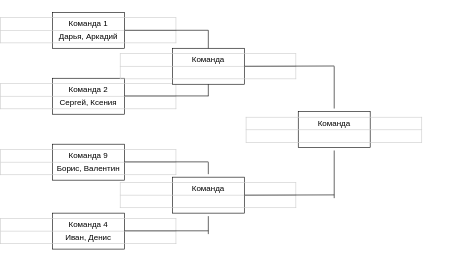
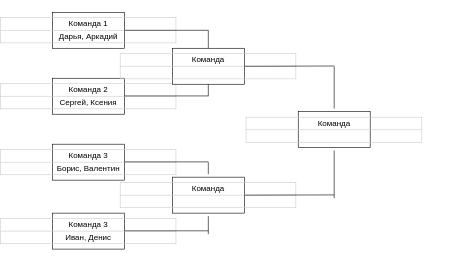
(89, 162) -> (89, 162)
(89, 231) -> (89, 231)
